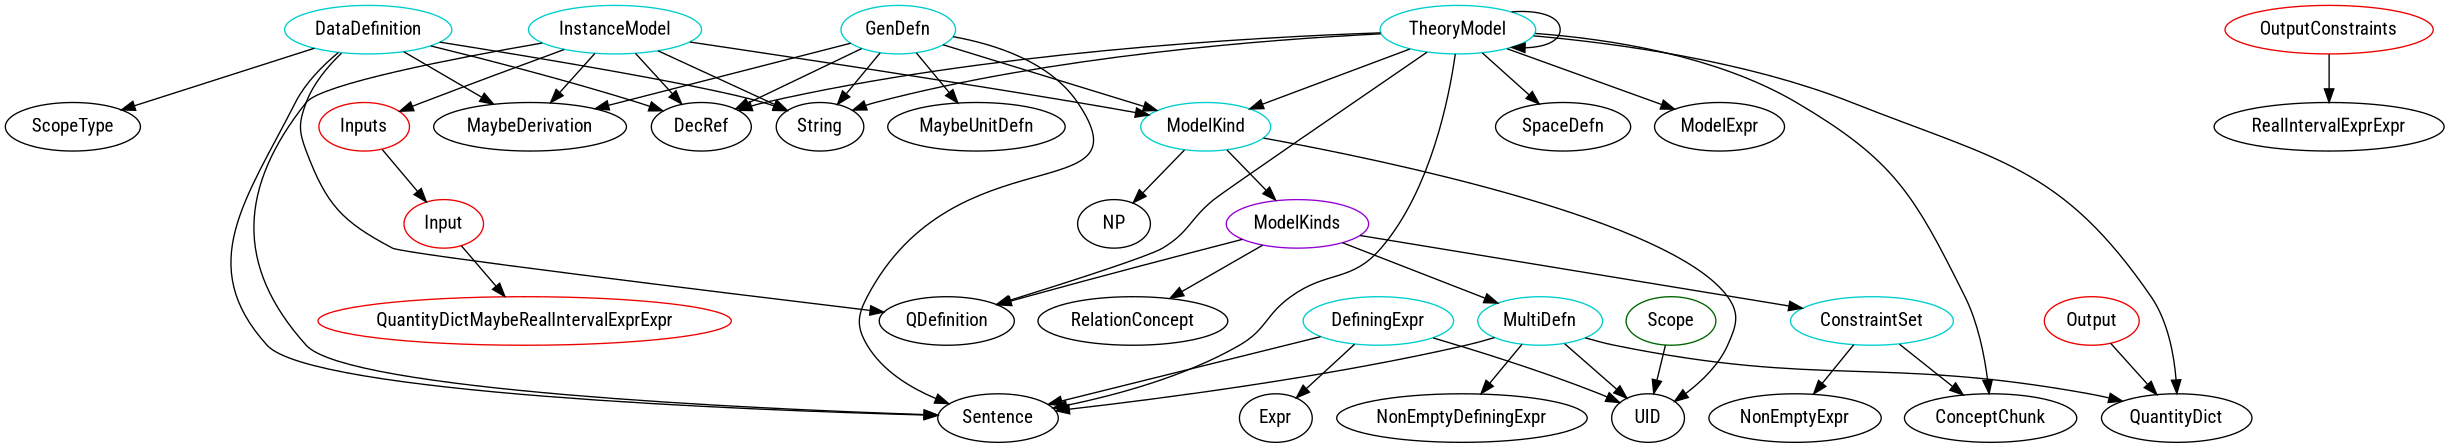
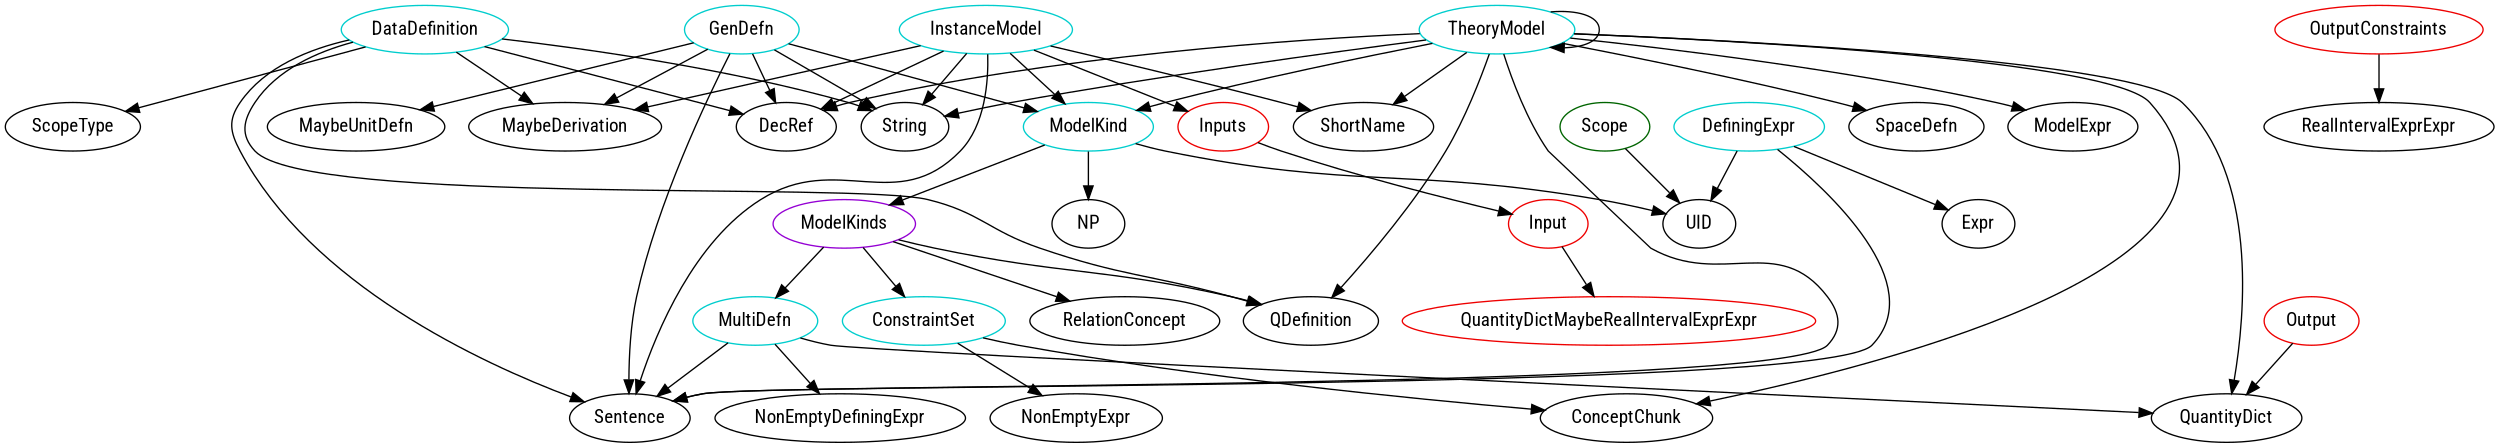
none -> (1363, 127)
(1591, 366) -> none
